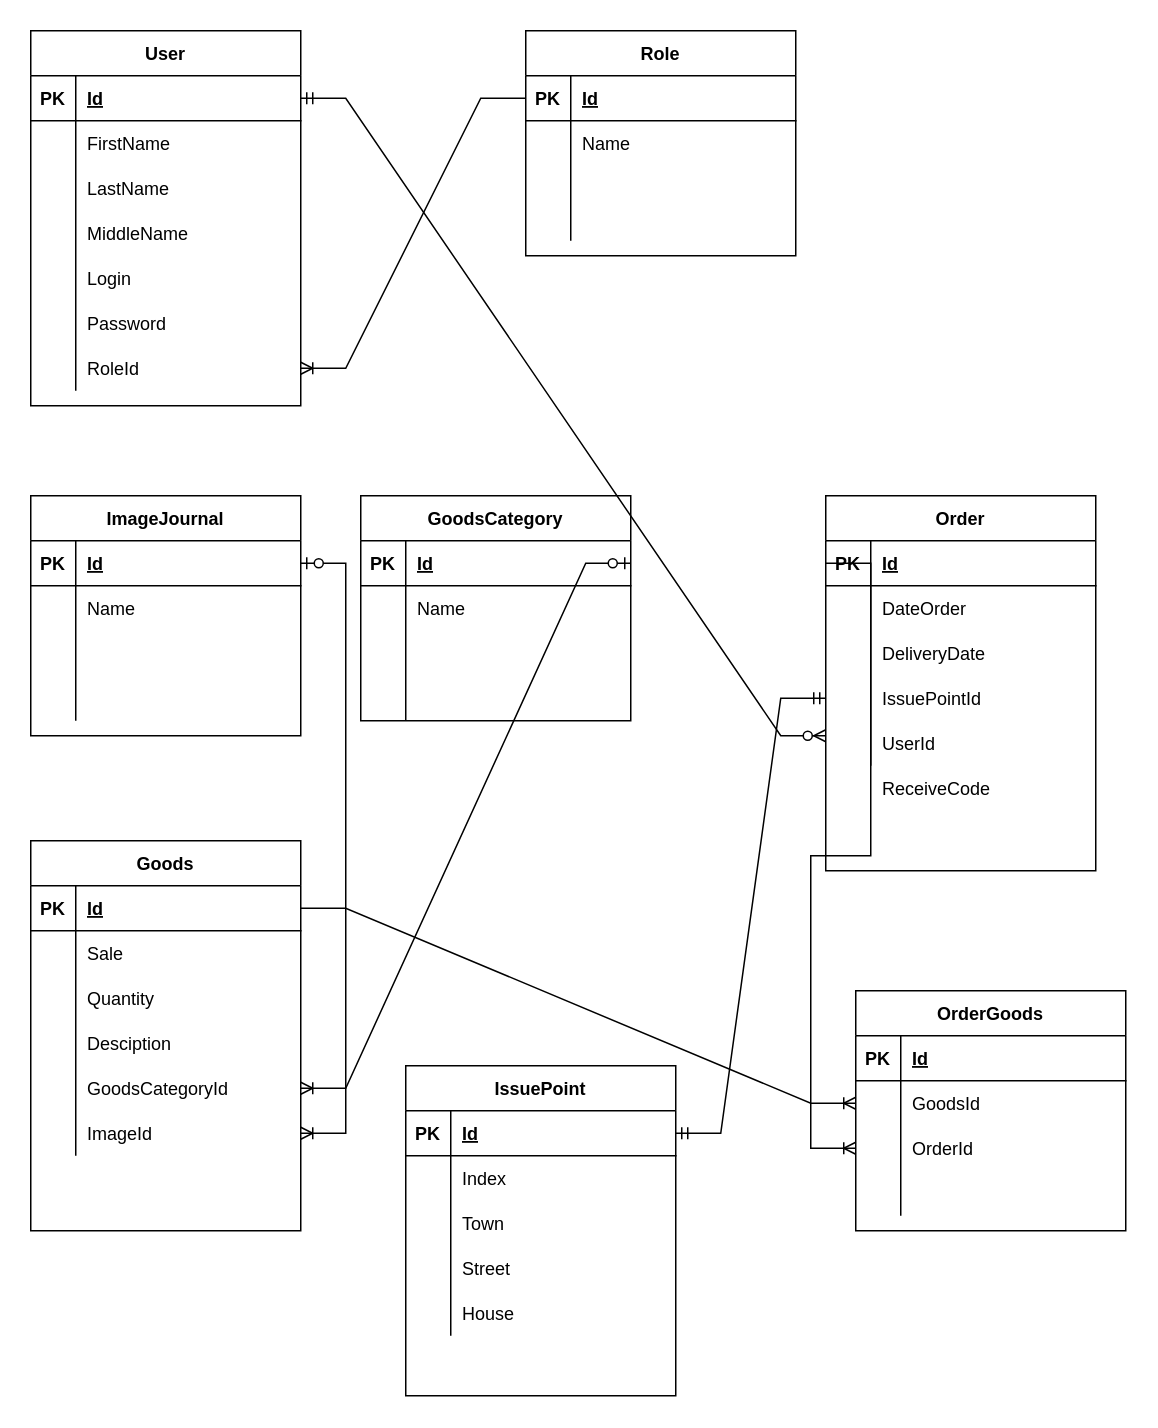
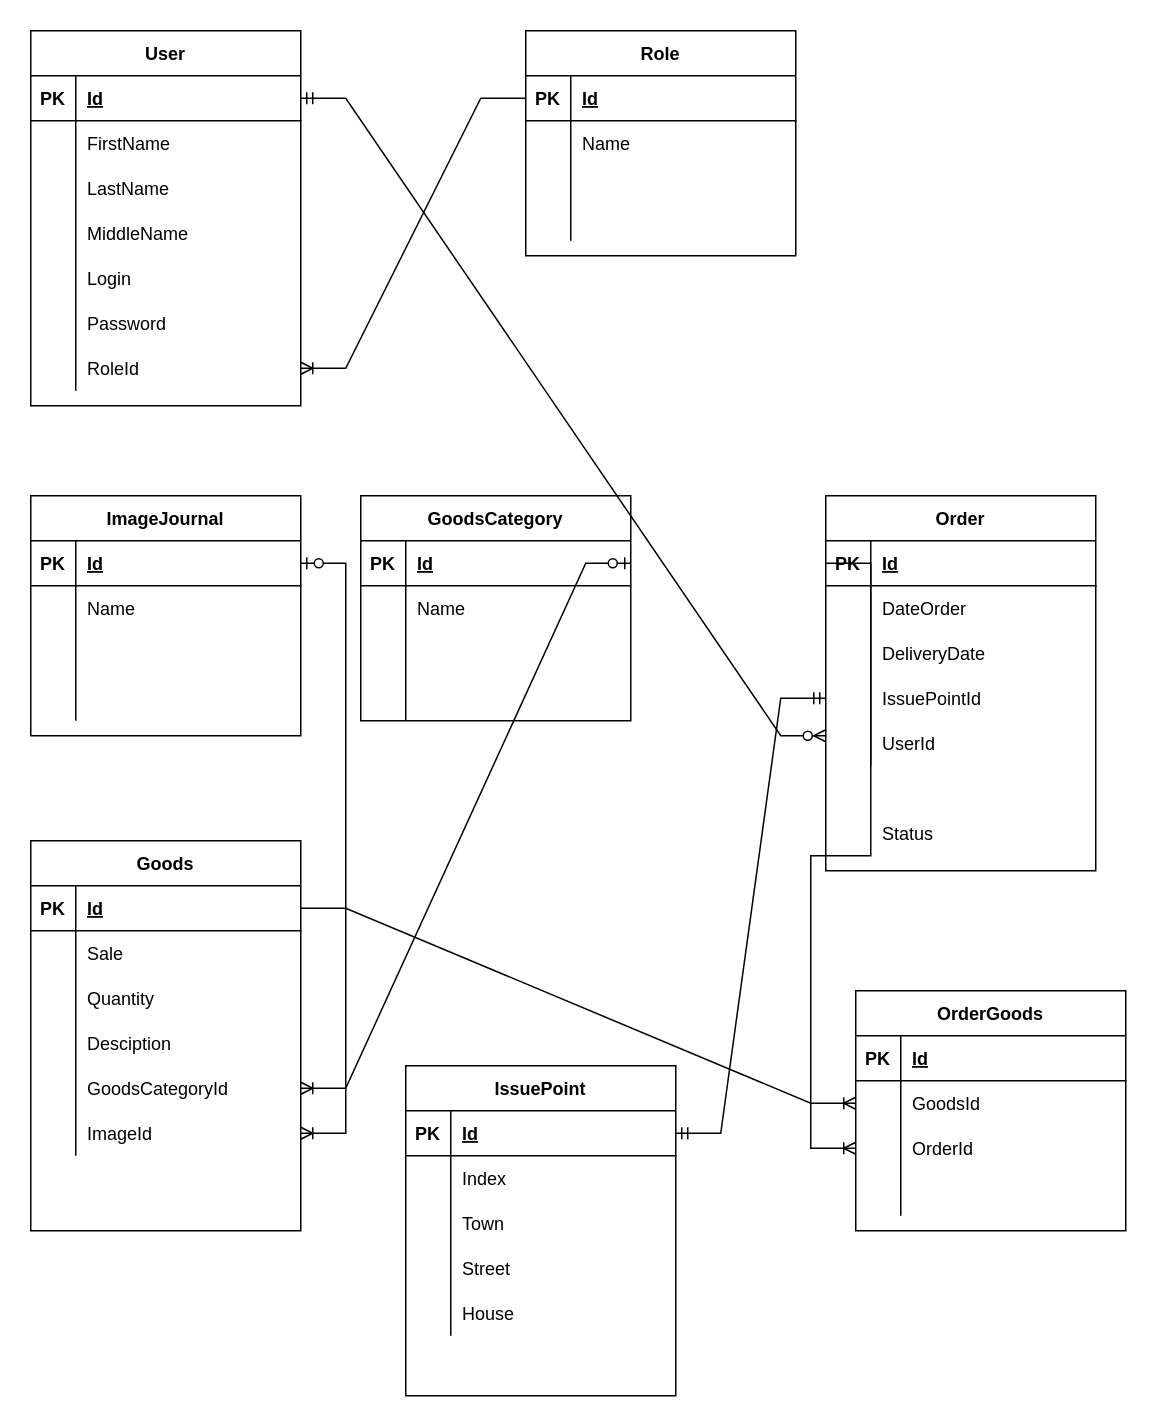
(983, 788) -> none
none -> (983, 833)
